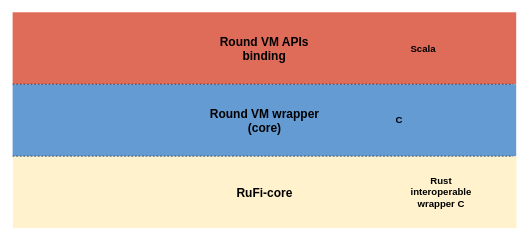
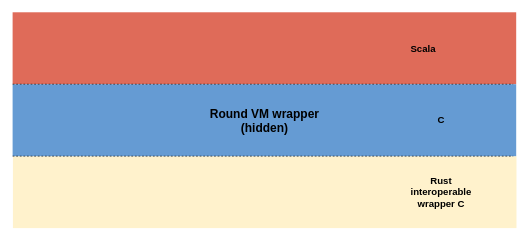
(264, 48) -> none
(265, 120) -> (265, 120)
(399, 120) -> (441, 120)
(265, 192) -> none
